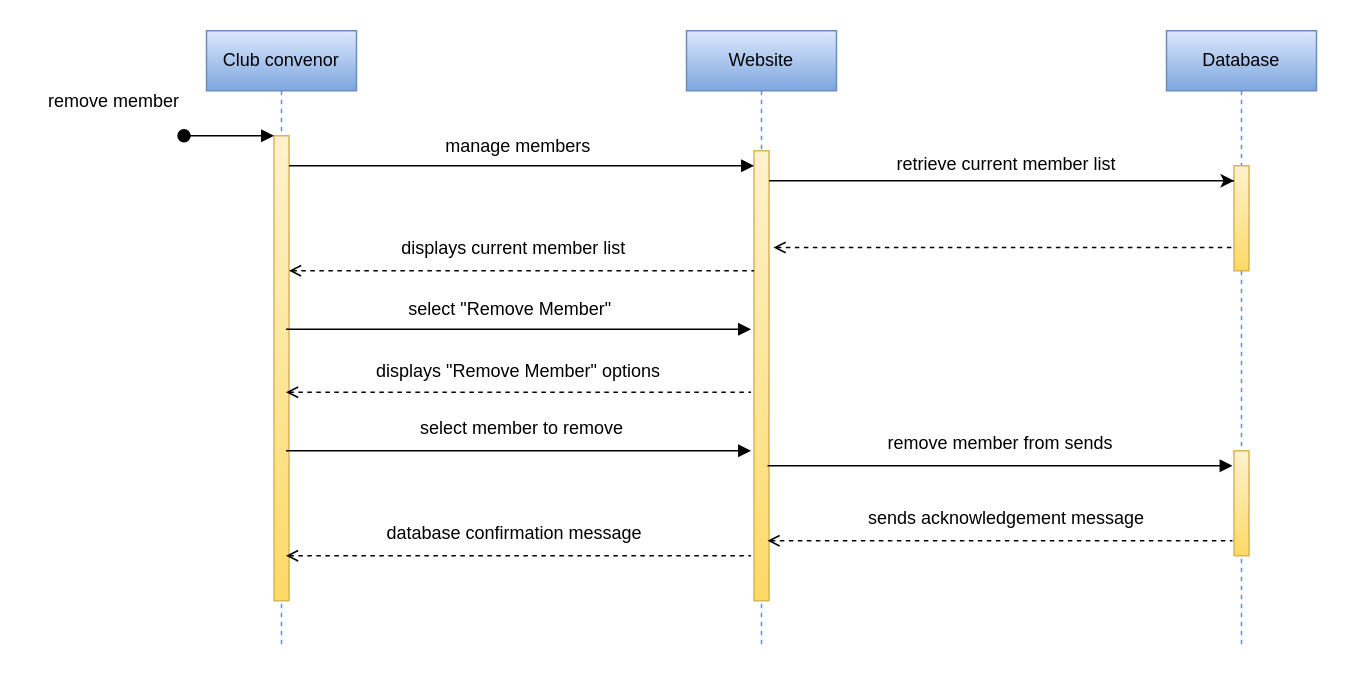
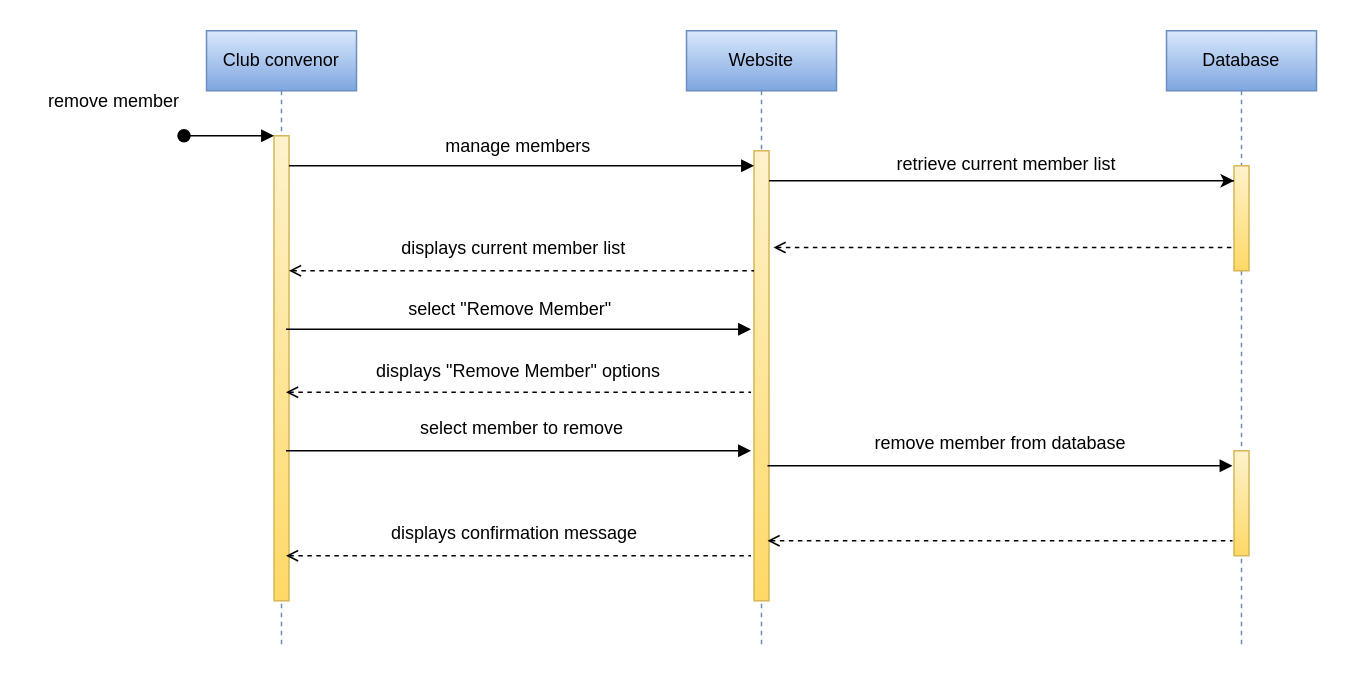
(1001, 443) -> (1001, 443)
(1006, 518) -> none
(515, 533) -> (515, 533)
